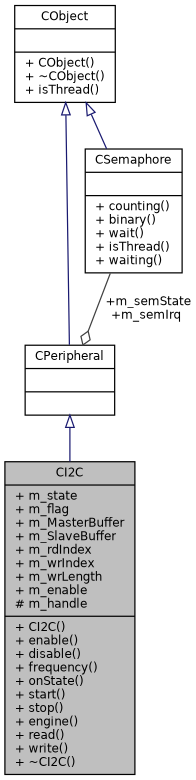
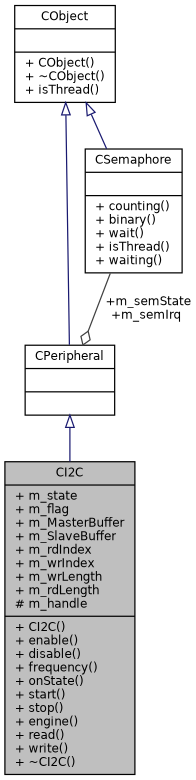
(52, 591) -> (58, 591)
